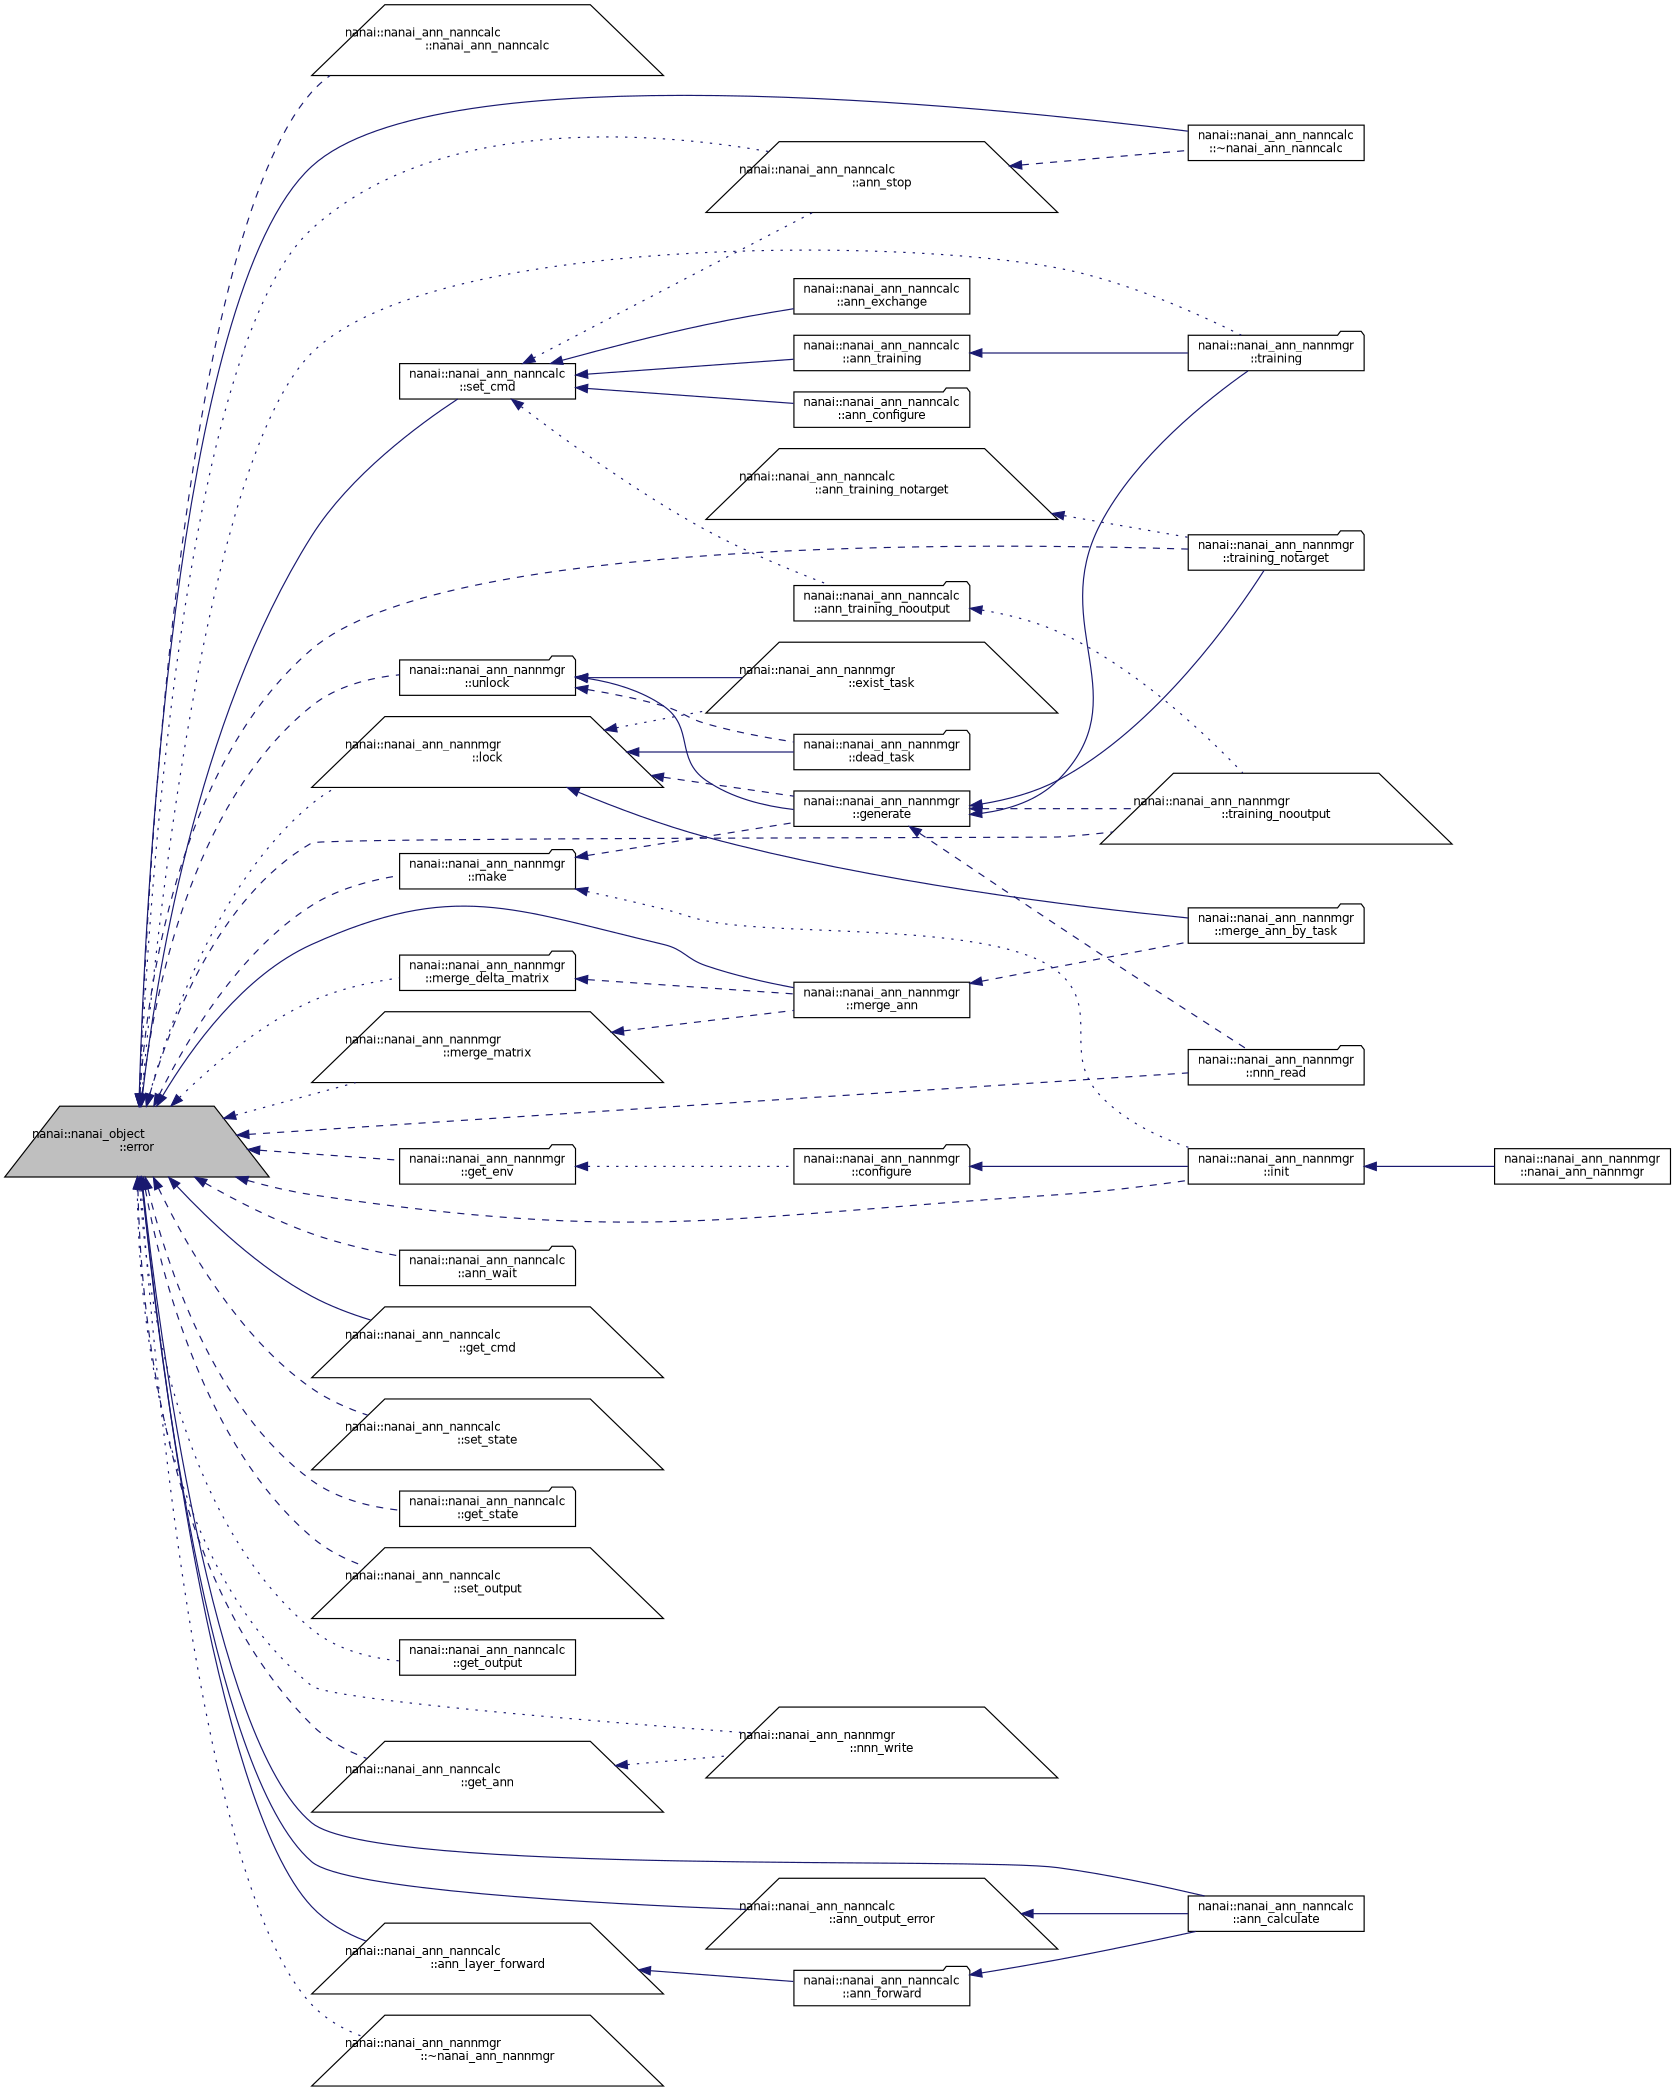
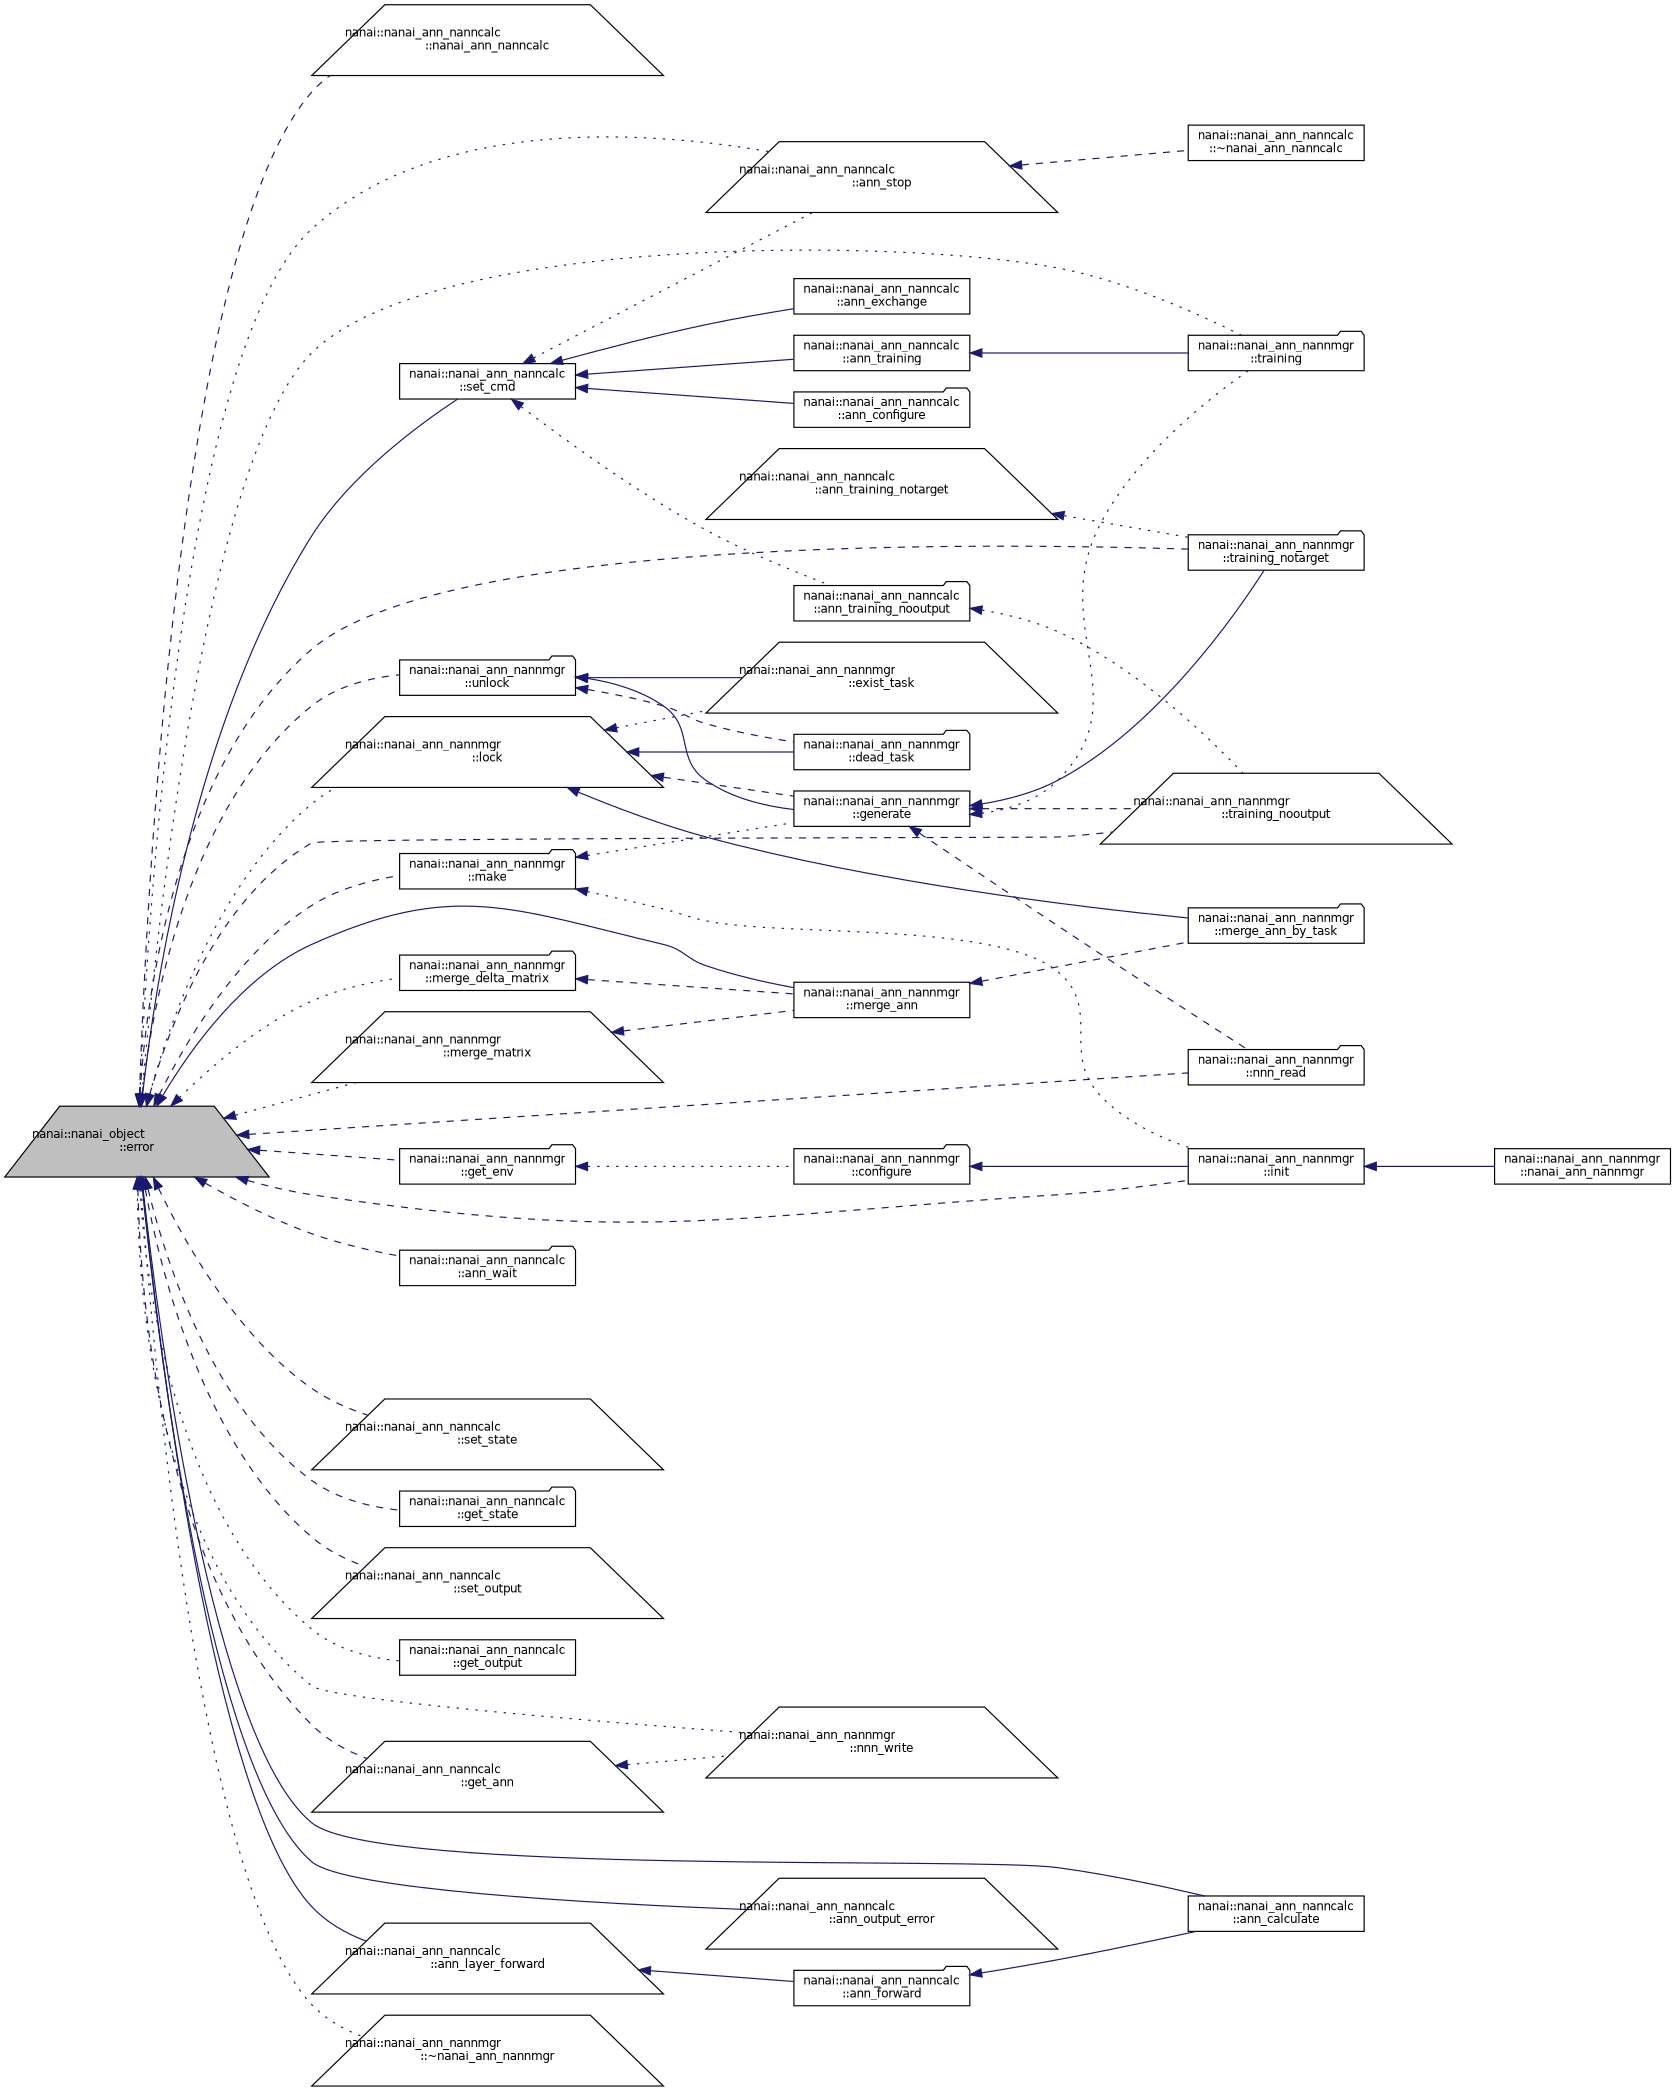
(293, 193) -> none
(1083, 591) -> (1083, 591)
(650, 846) -> (650, 846)
(488, 1342) -> none
(1111, 1914) -> none
